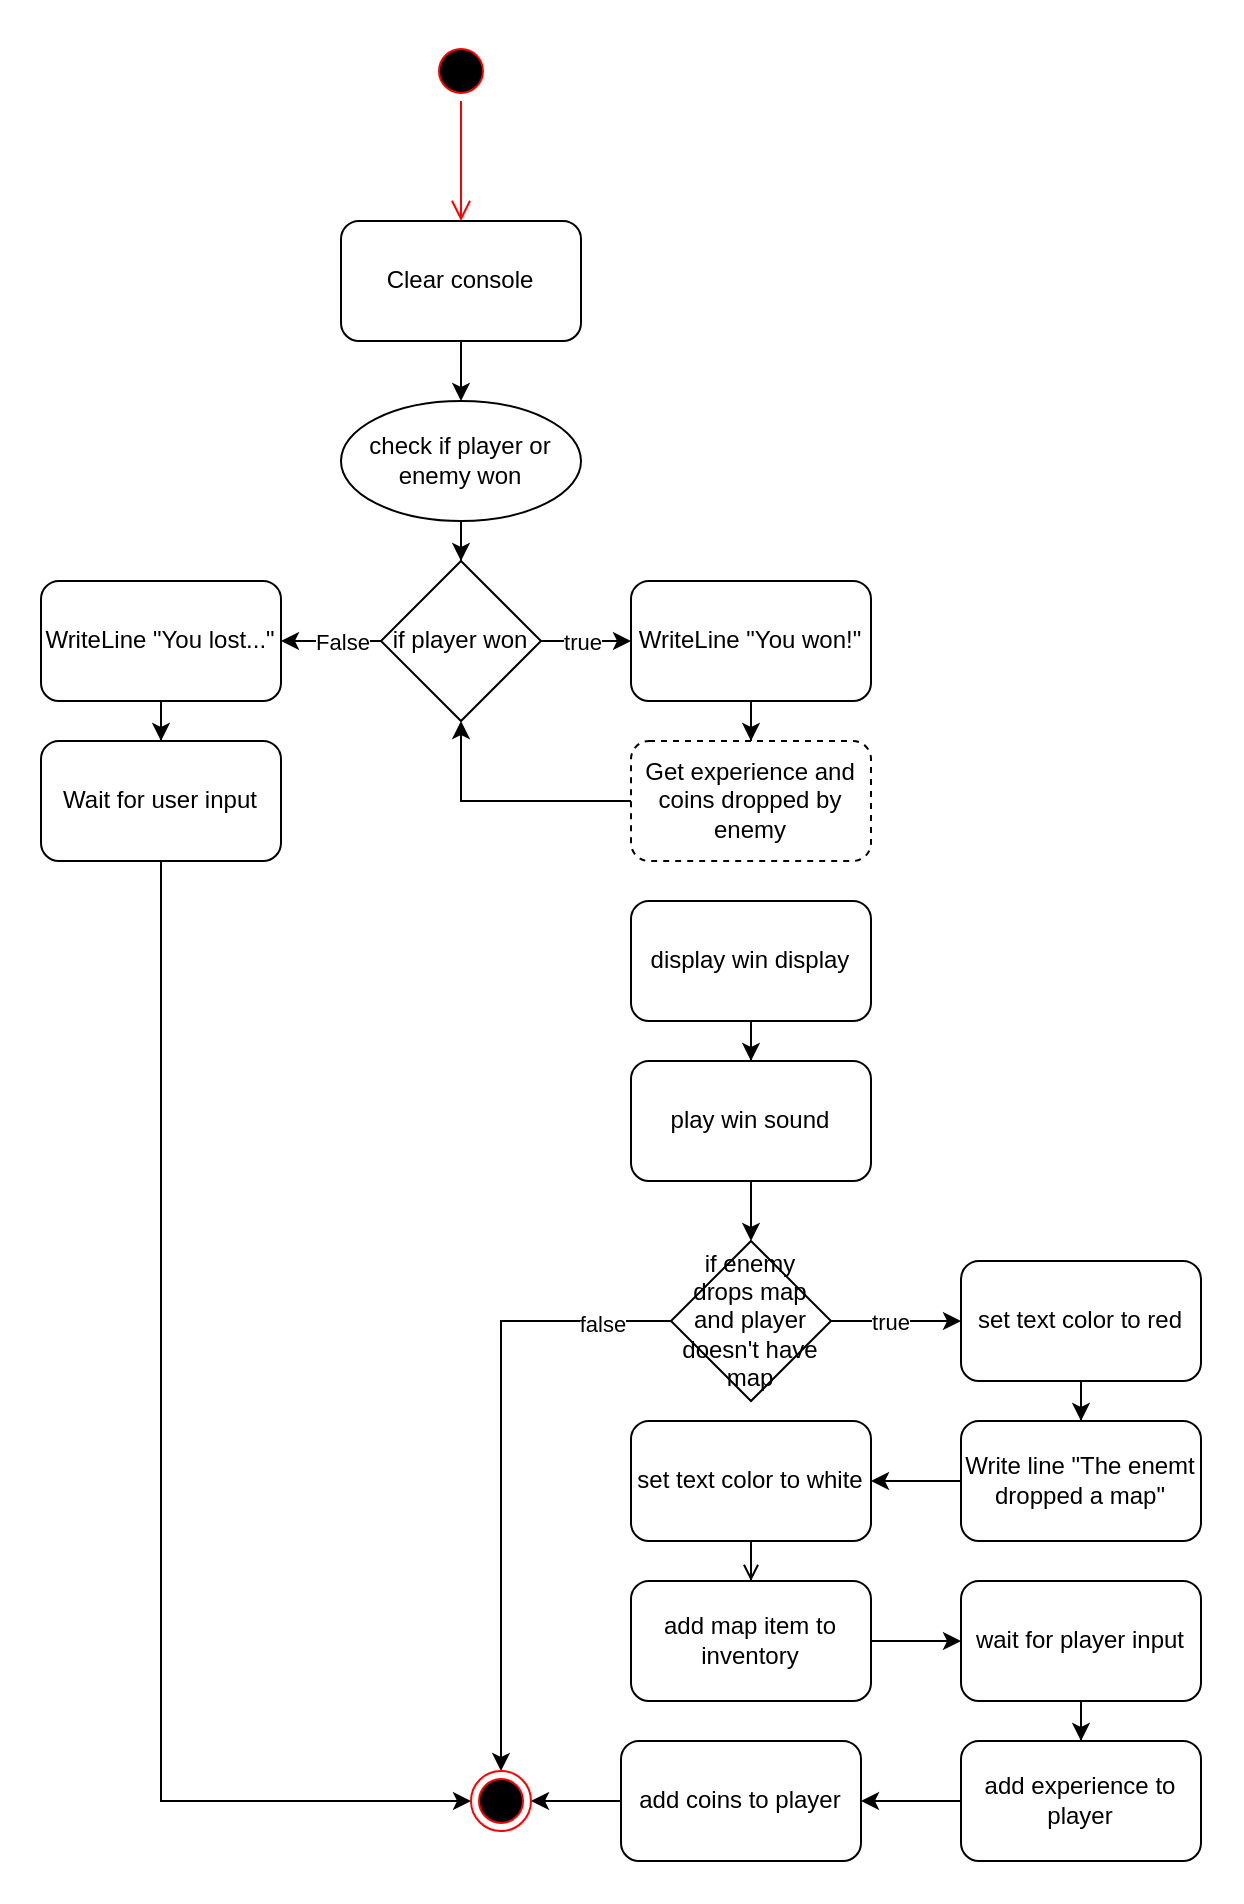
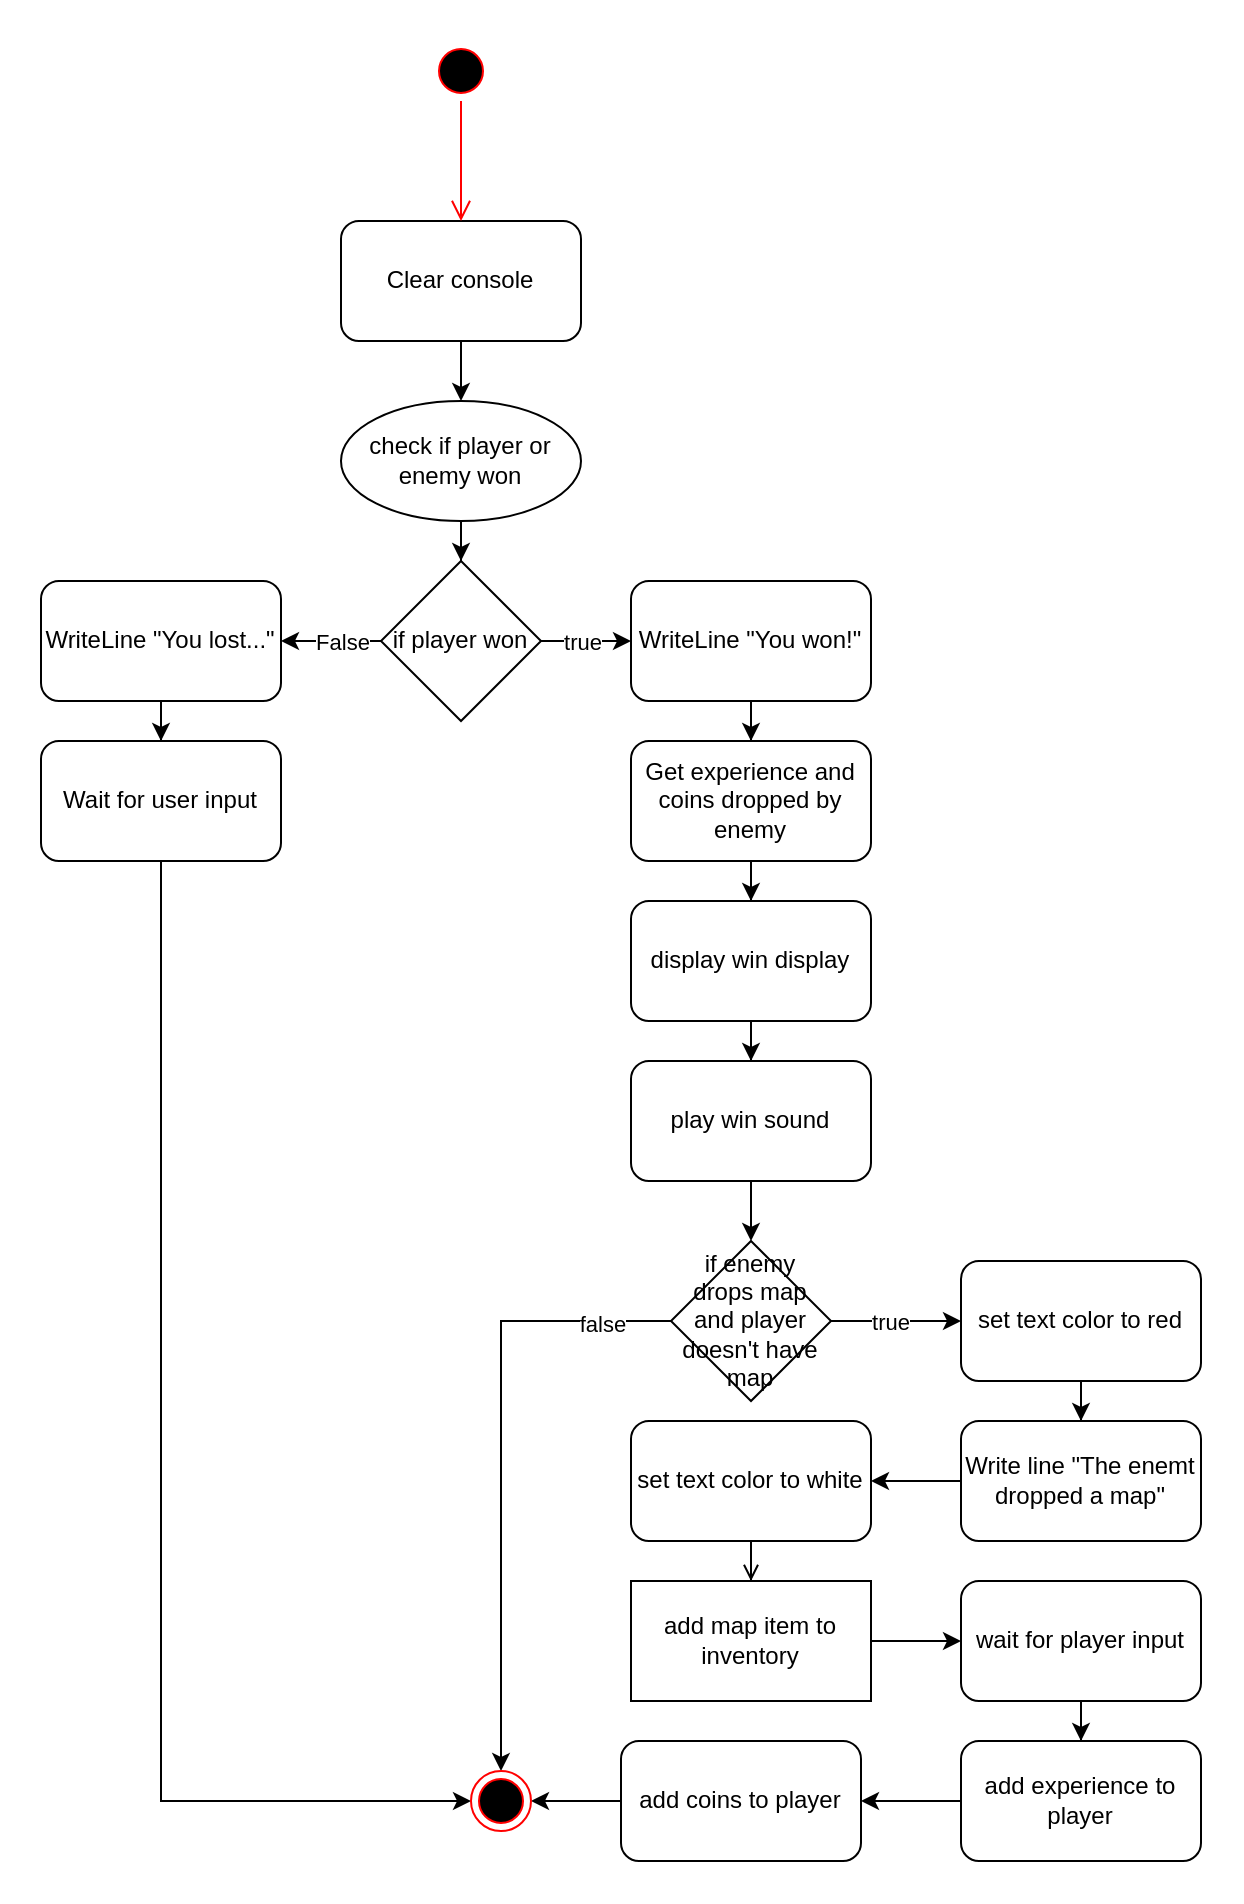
(513, 801) -> (751, 888)
(751, 801) -> (751, 801)
(751, 1641) -> (751, 1641)
